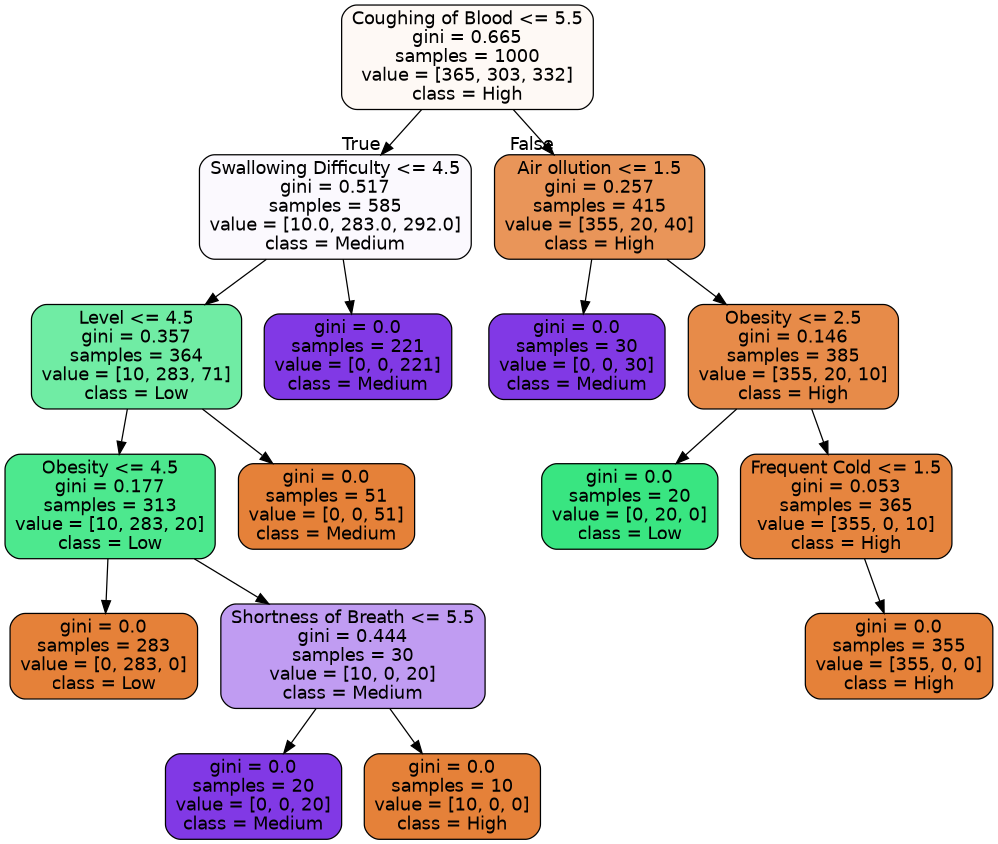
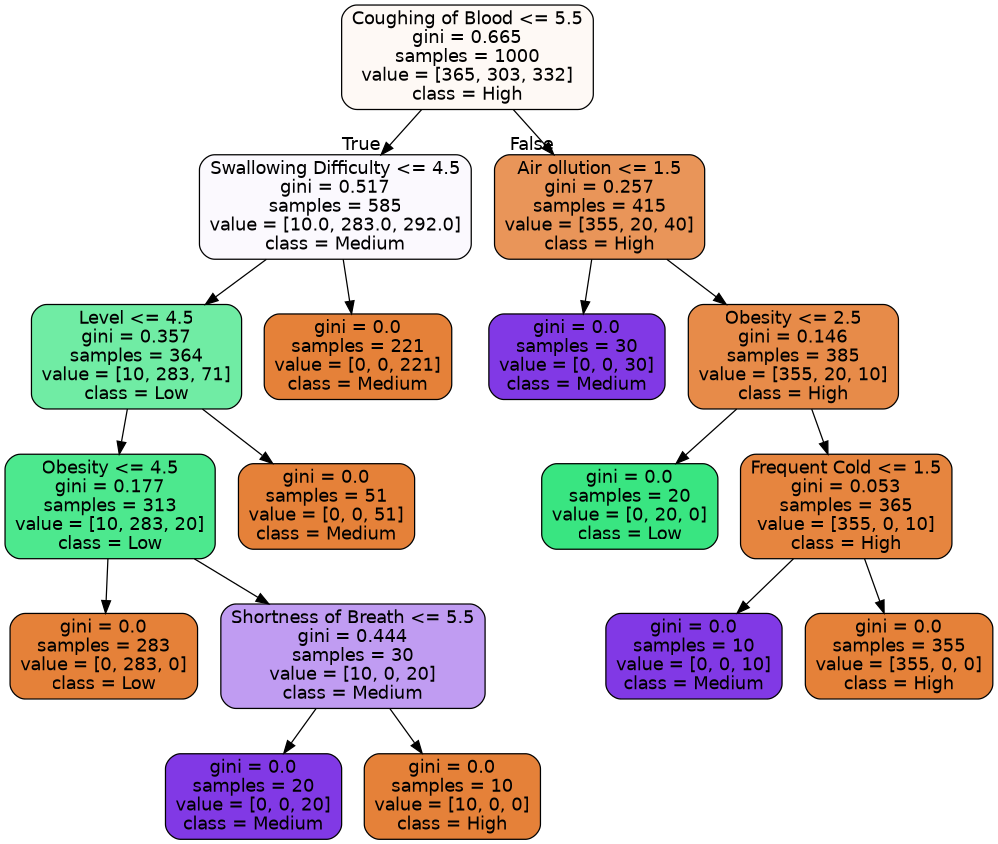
(358, 357) -> (358, 357)
none -> (694, 656)
